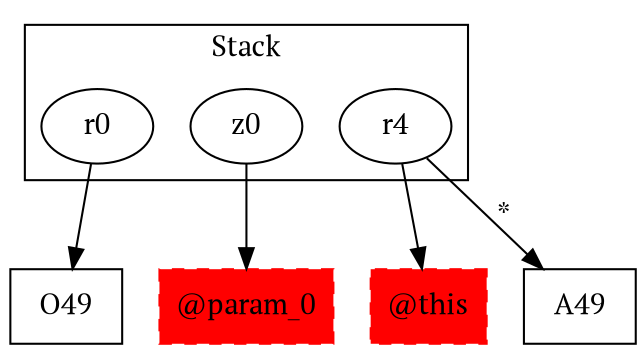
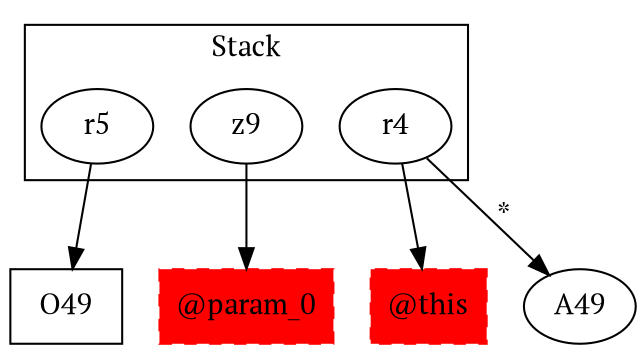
(97, 126) -> (97, 126)
(246, 126) -> (246, 126)
(580, 306) -> (580, 306)
